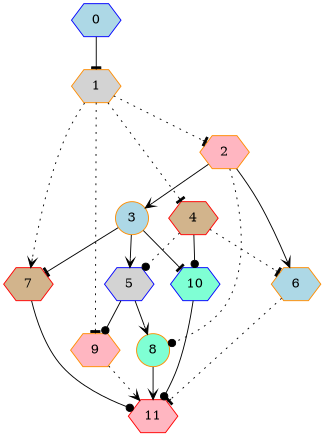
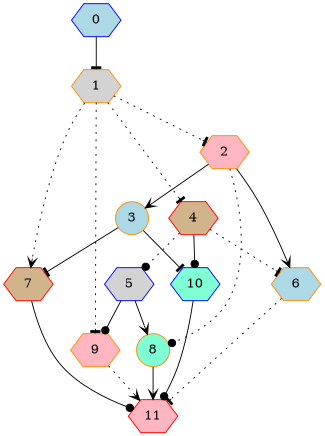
(131, 247) -> none
